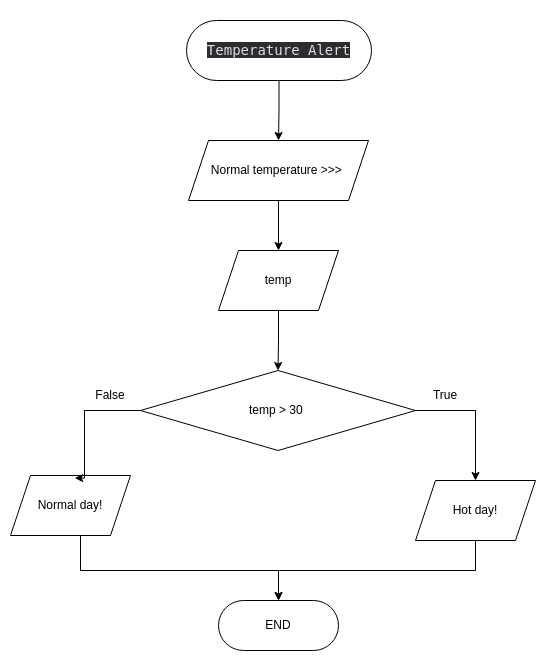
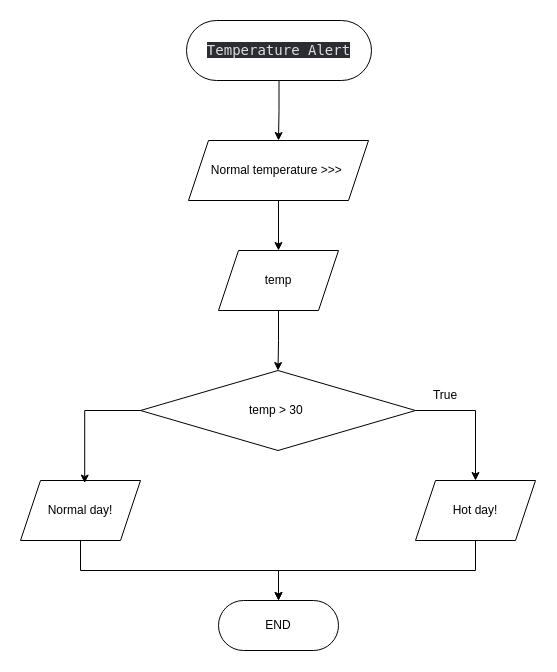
(111, 396) -> none
(71, 506) -> (81, 511)
